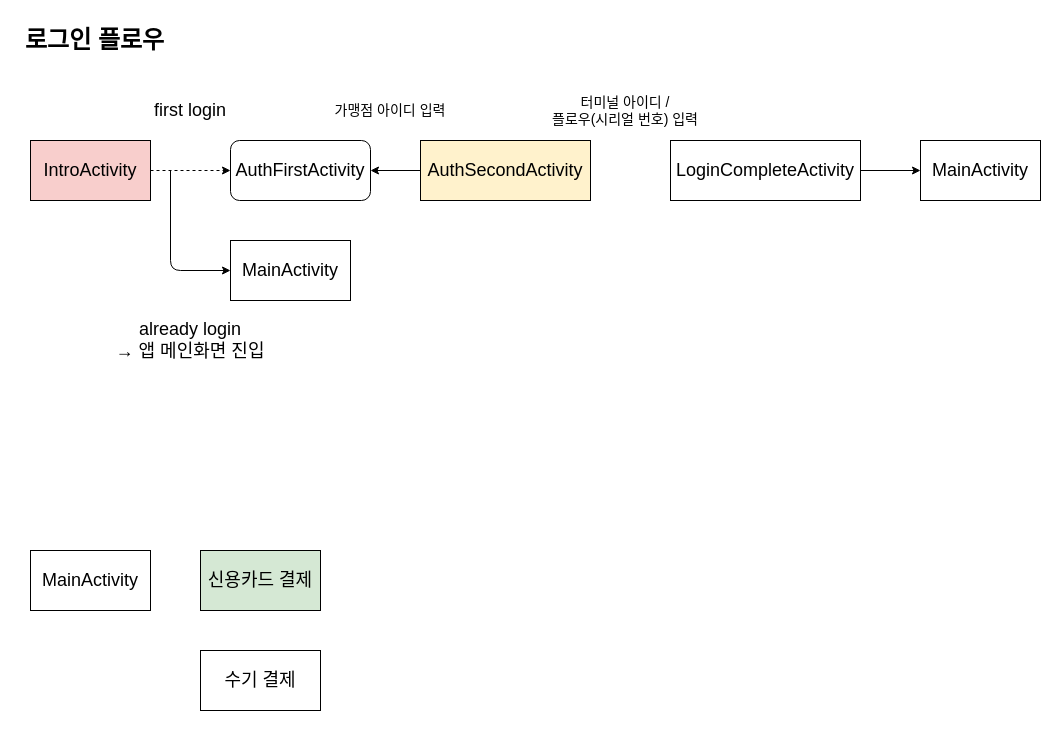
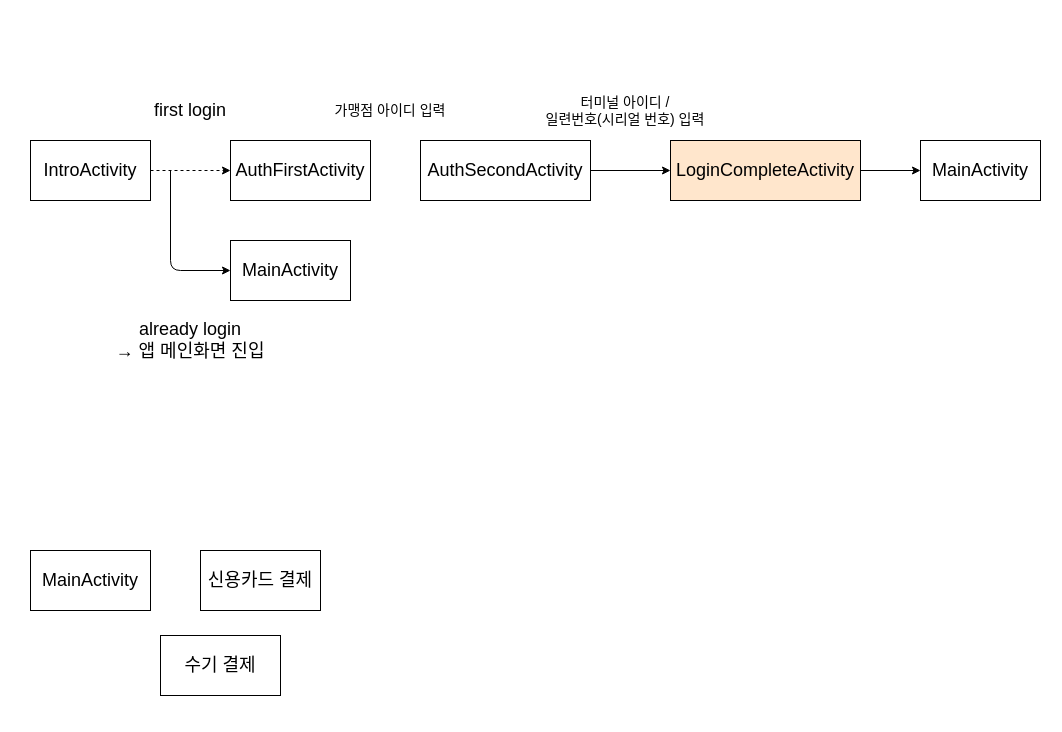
(101, 41) -> none
(626, 111) -> (626, 111)
(91, 171) -> (91, 171)
(301, 171) -> (301, 171)
(399, 171) -> (627, 171)
(506, 171) -> (506, 171)
(766, 171) -> (766, 171)
(261, 581) -> (261, 581)
(261, 681) -> (221, 666)
